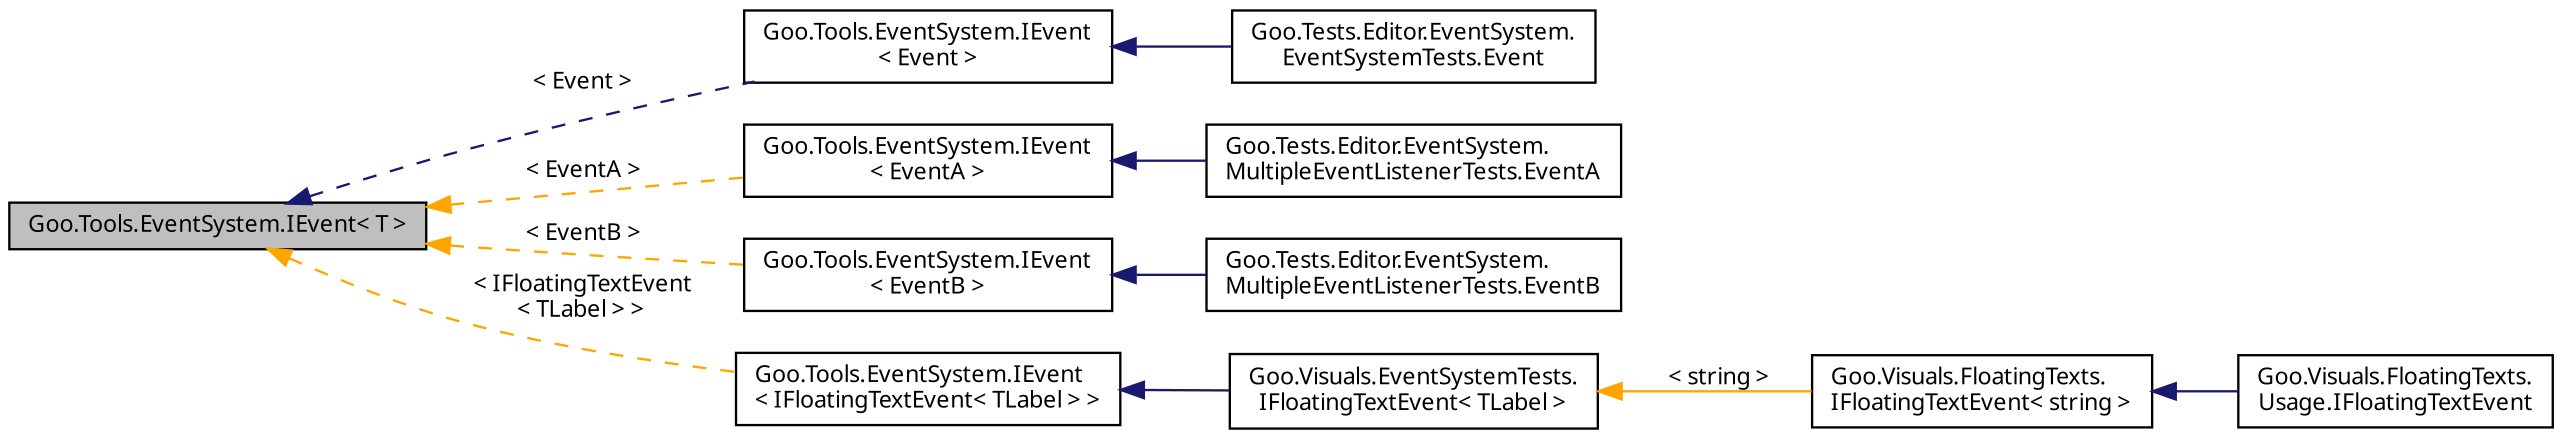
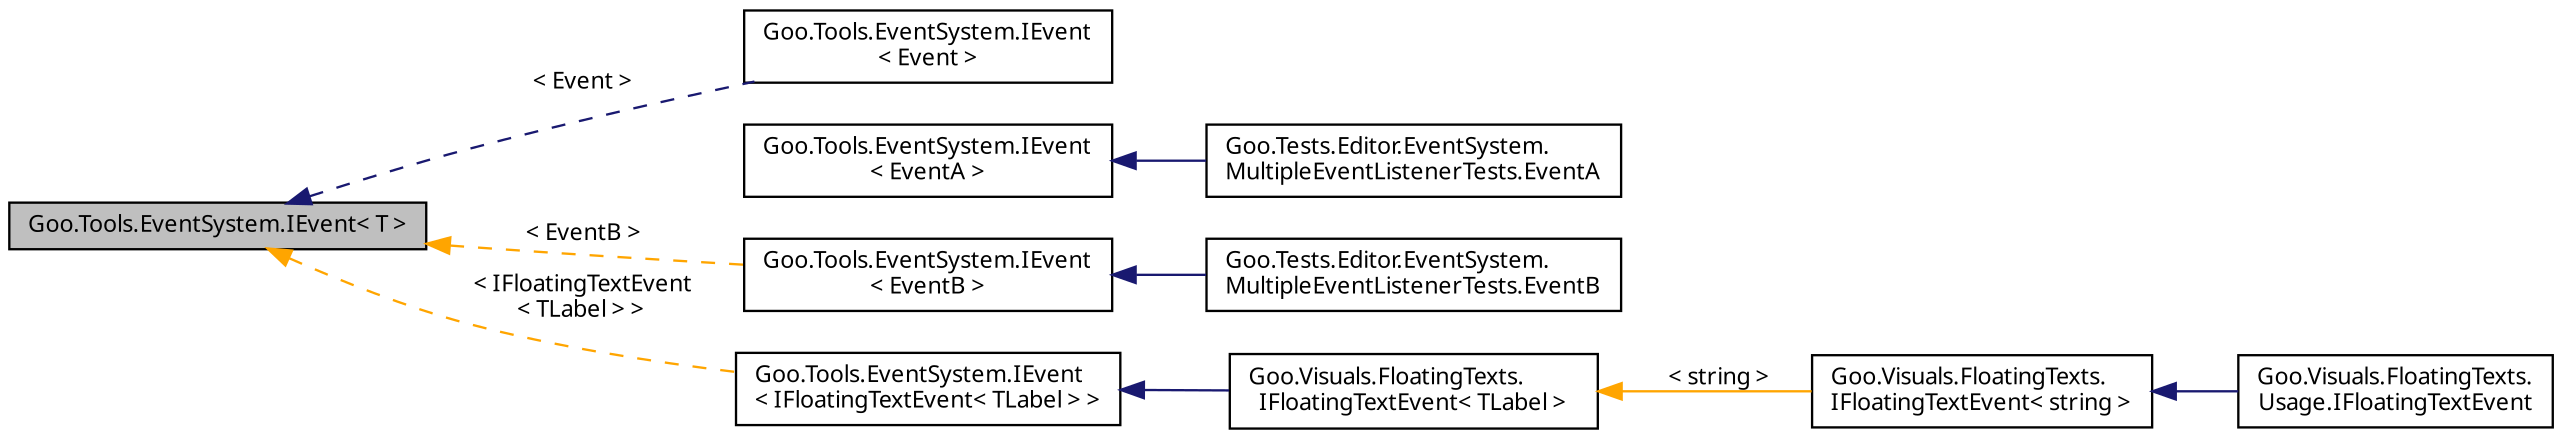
(1414, 47) -> none
(597, 191) -> none
(1414, 391) -> (1414, 391)
